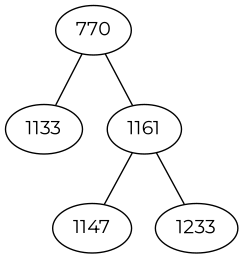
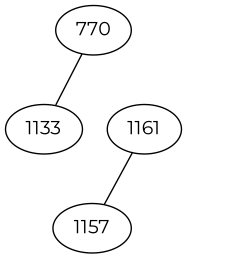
(119, 80) -> none
(92, 228) -> (92, 228)
(197, 228) -> none
